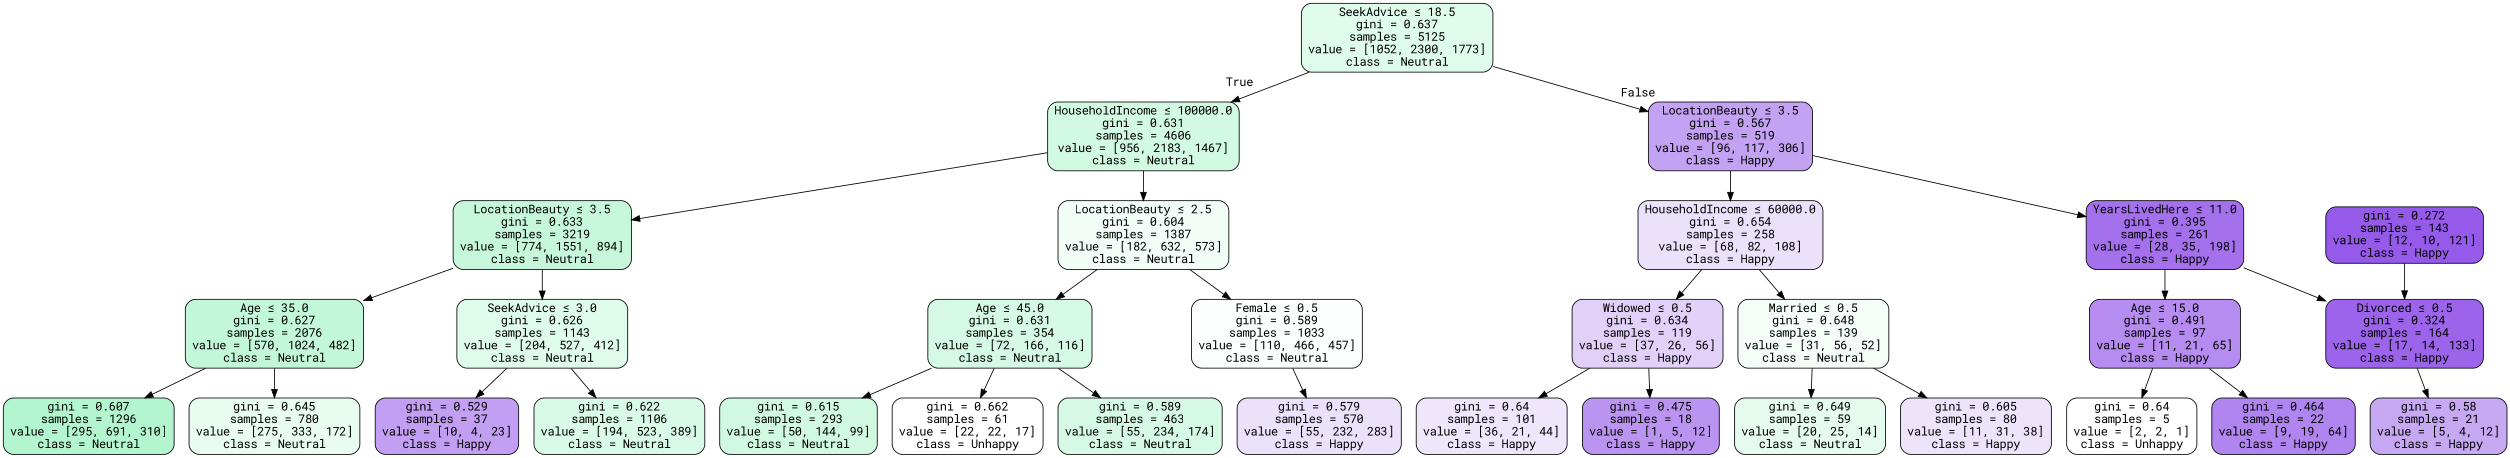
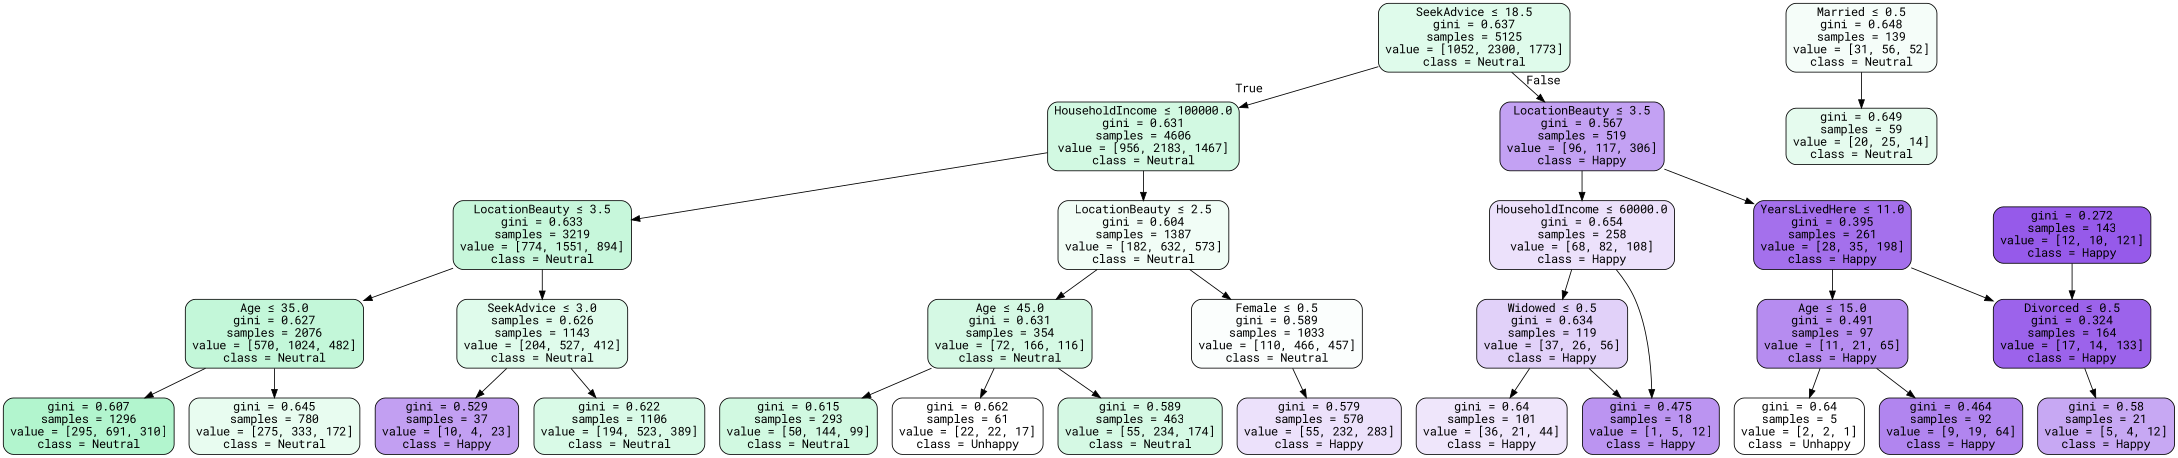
(1769, 281) -> (1644, 326)
(542, 321) -> (542, 321)
(2284, 420) -> (1951, 420)
(1976, 426) -> none
